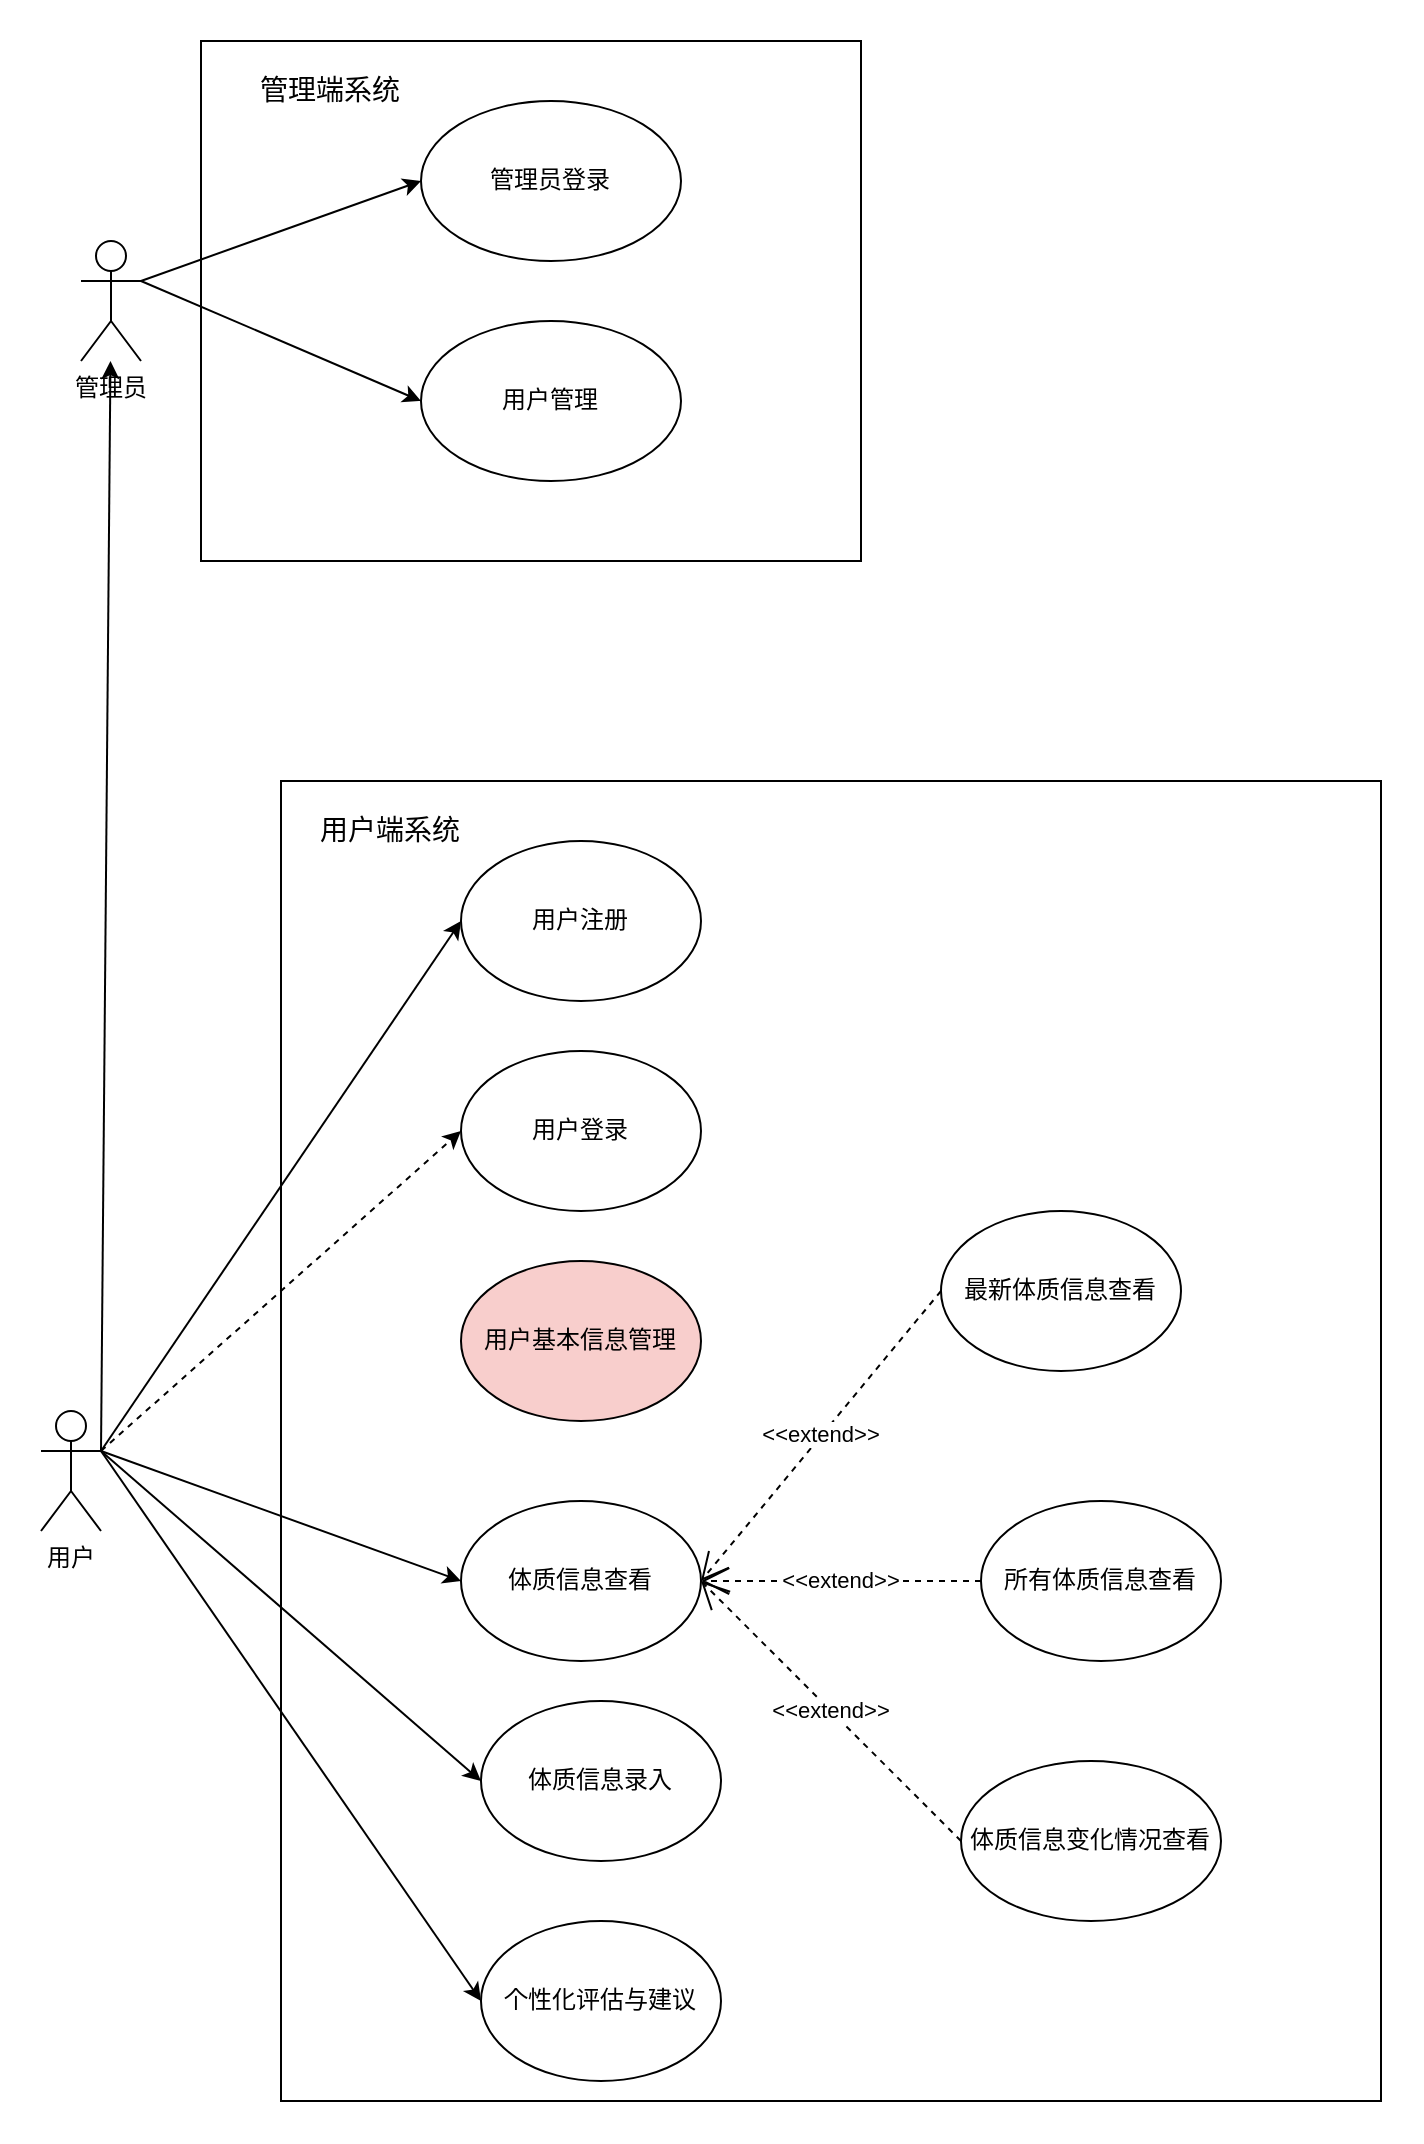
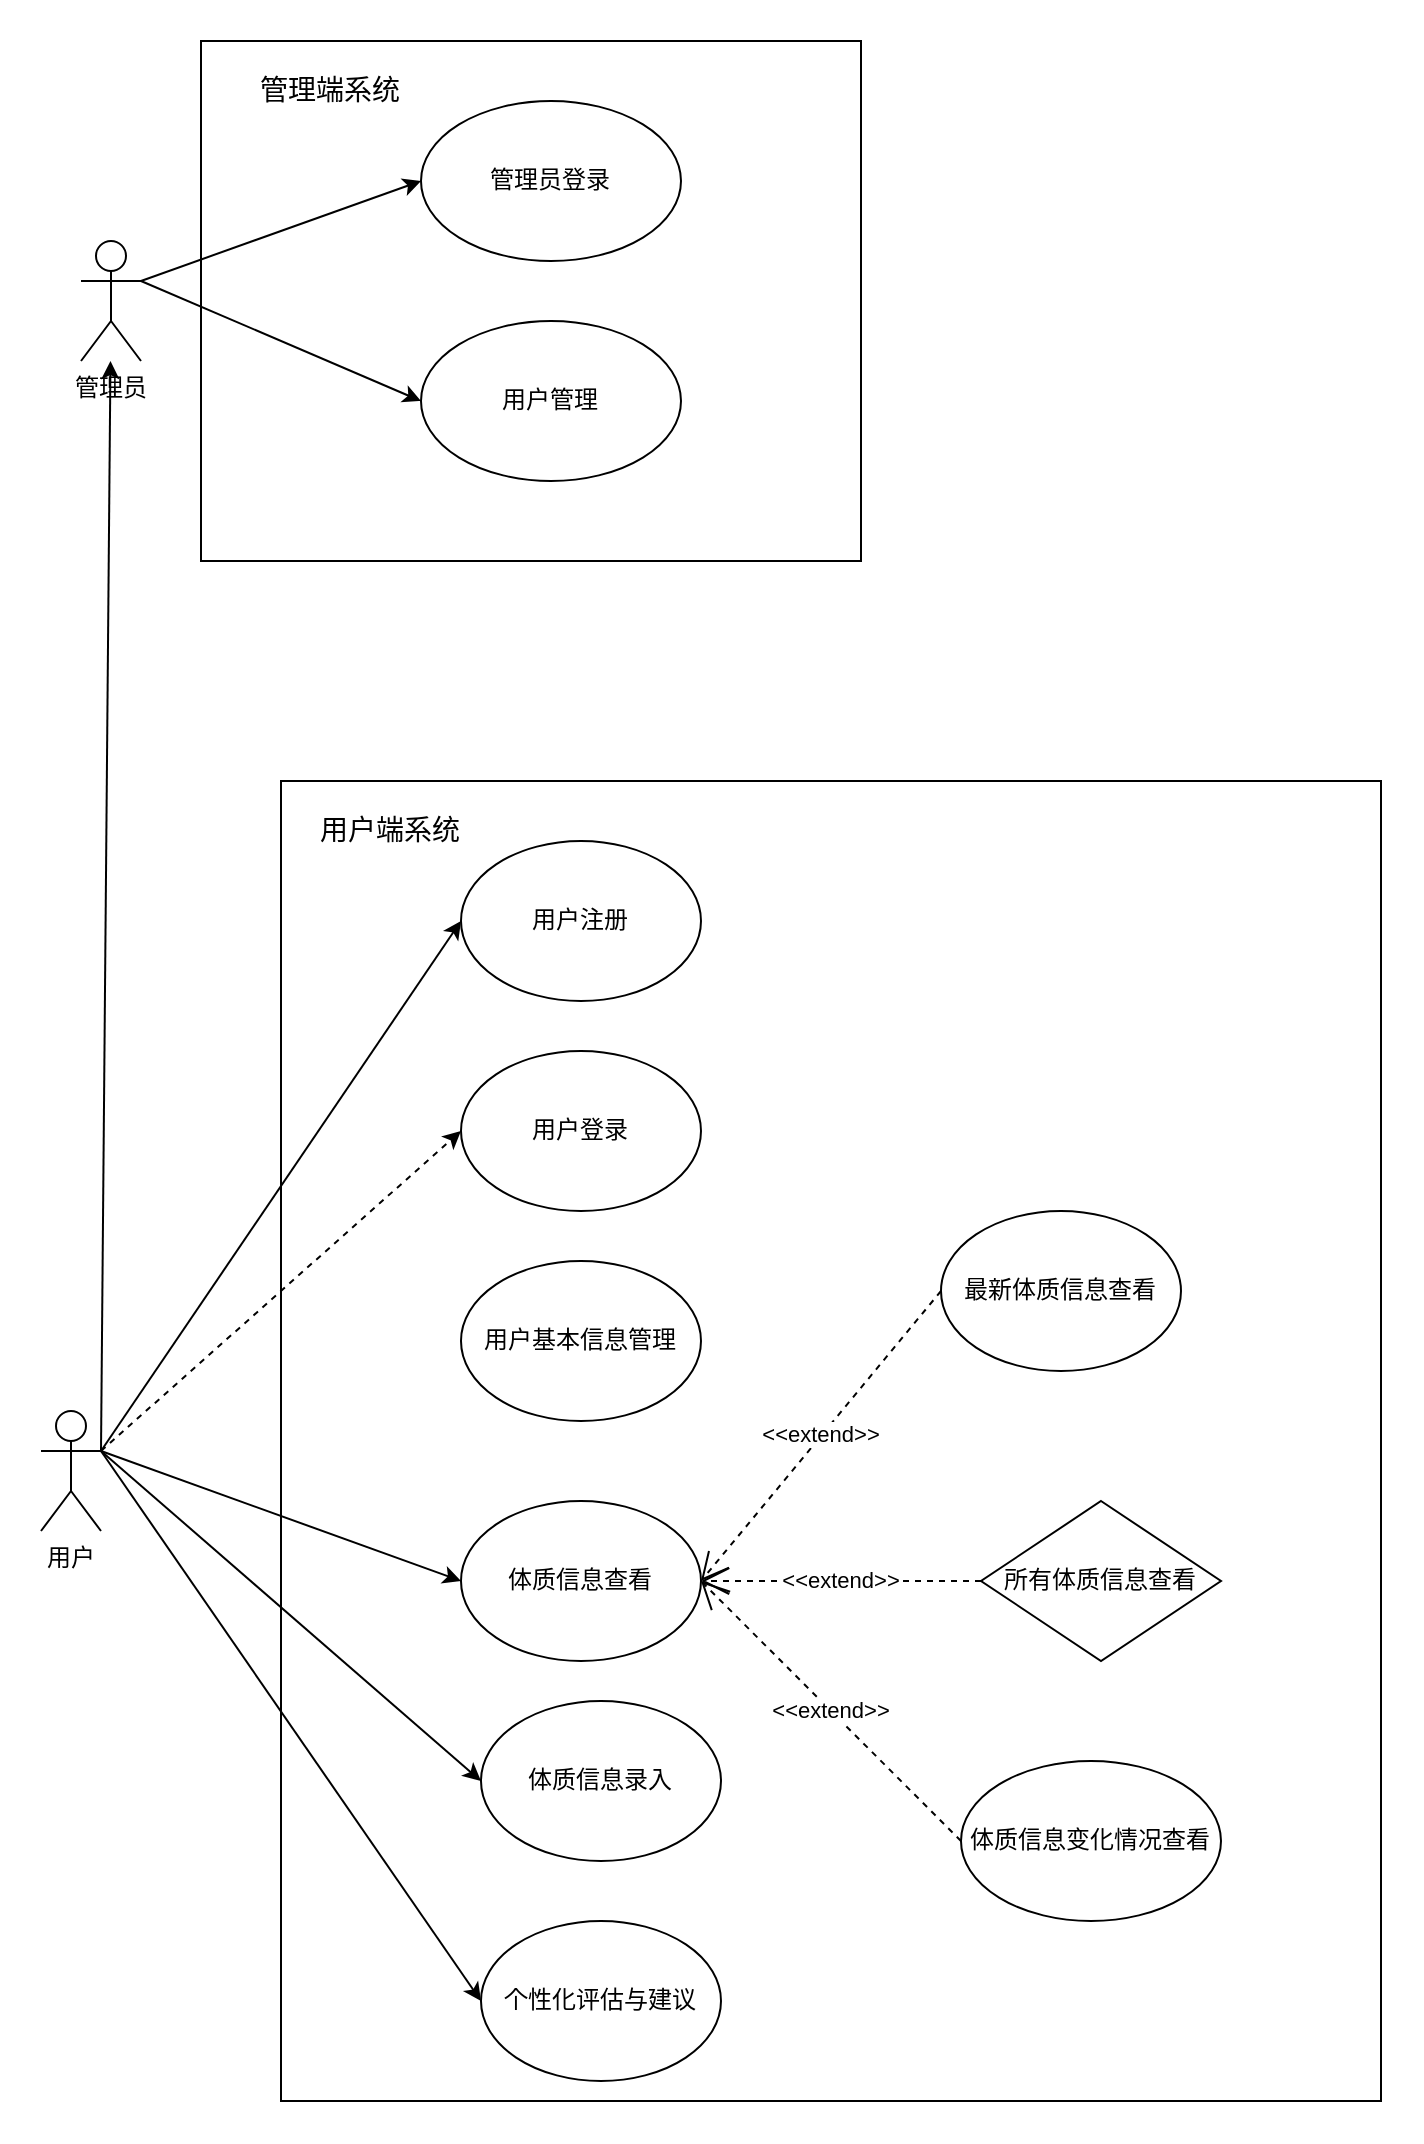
(581, 1341) -> (581, 1341)
(1101, 1581) -> (1101, 1581)
